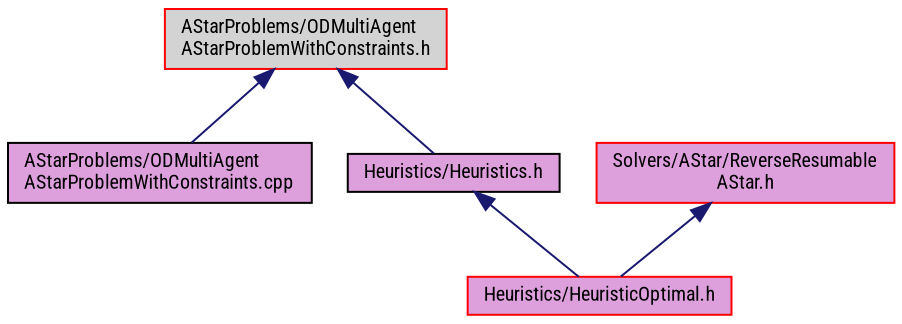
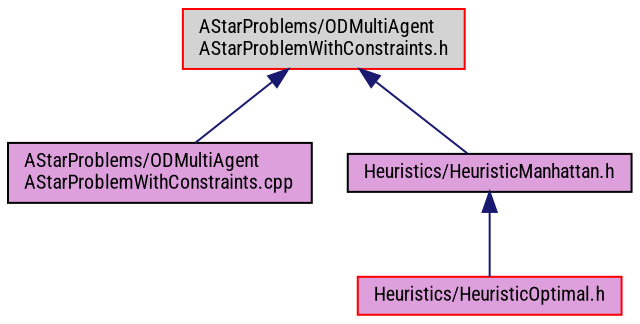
(454, 173) -> (490, 173)
(745, 173) -> none
